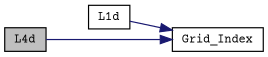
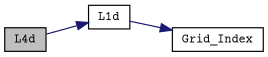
(103, 40) -> (62, 30)
